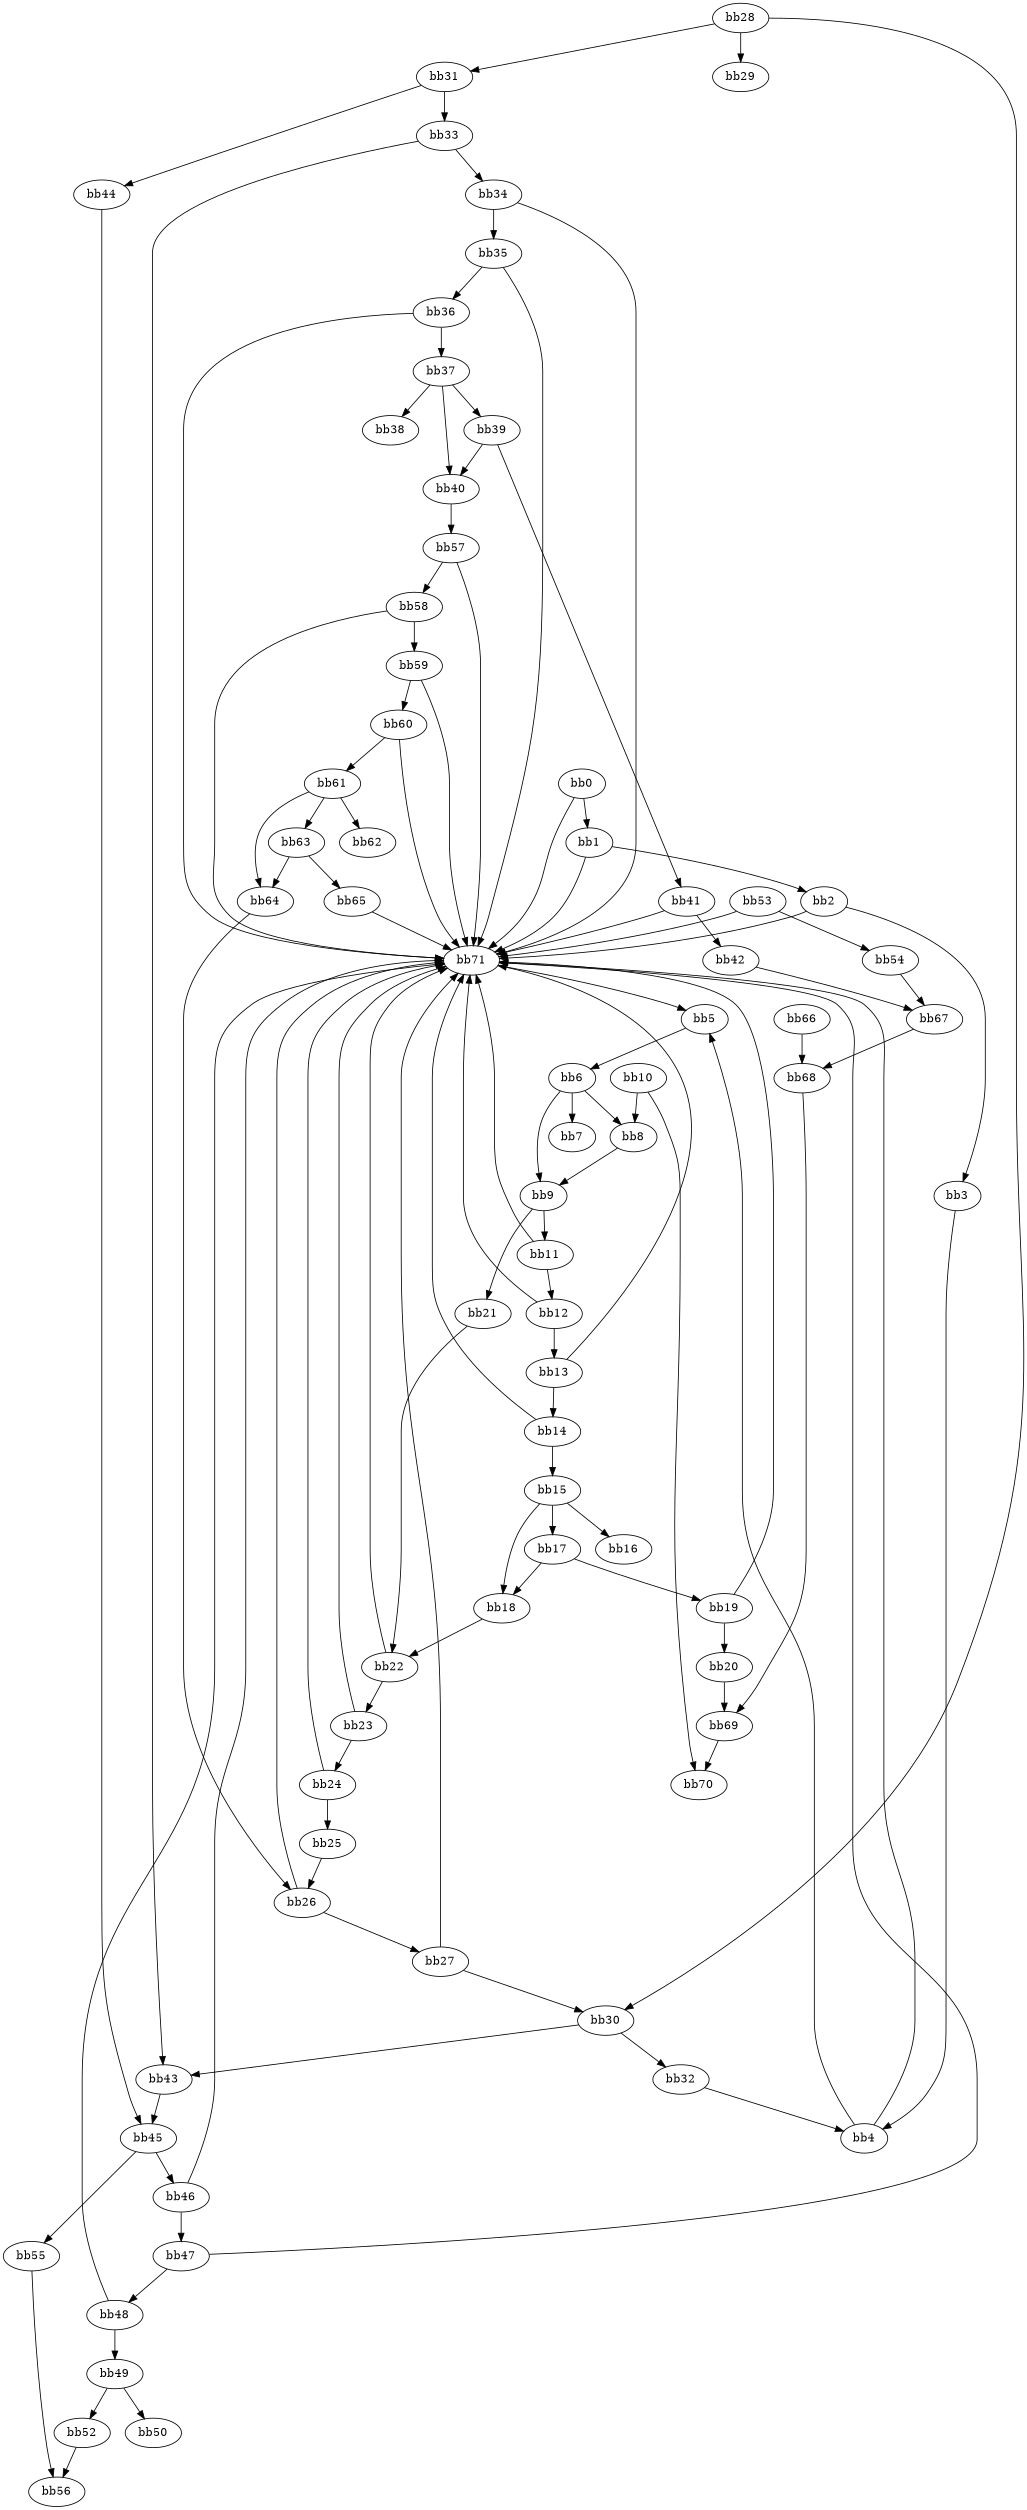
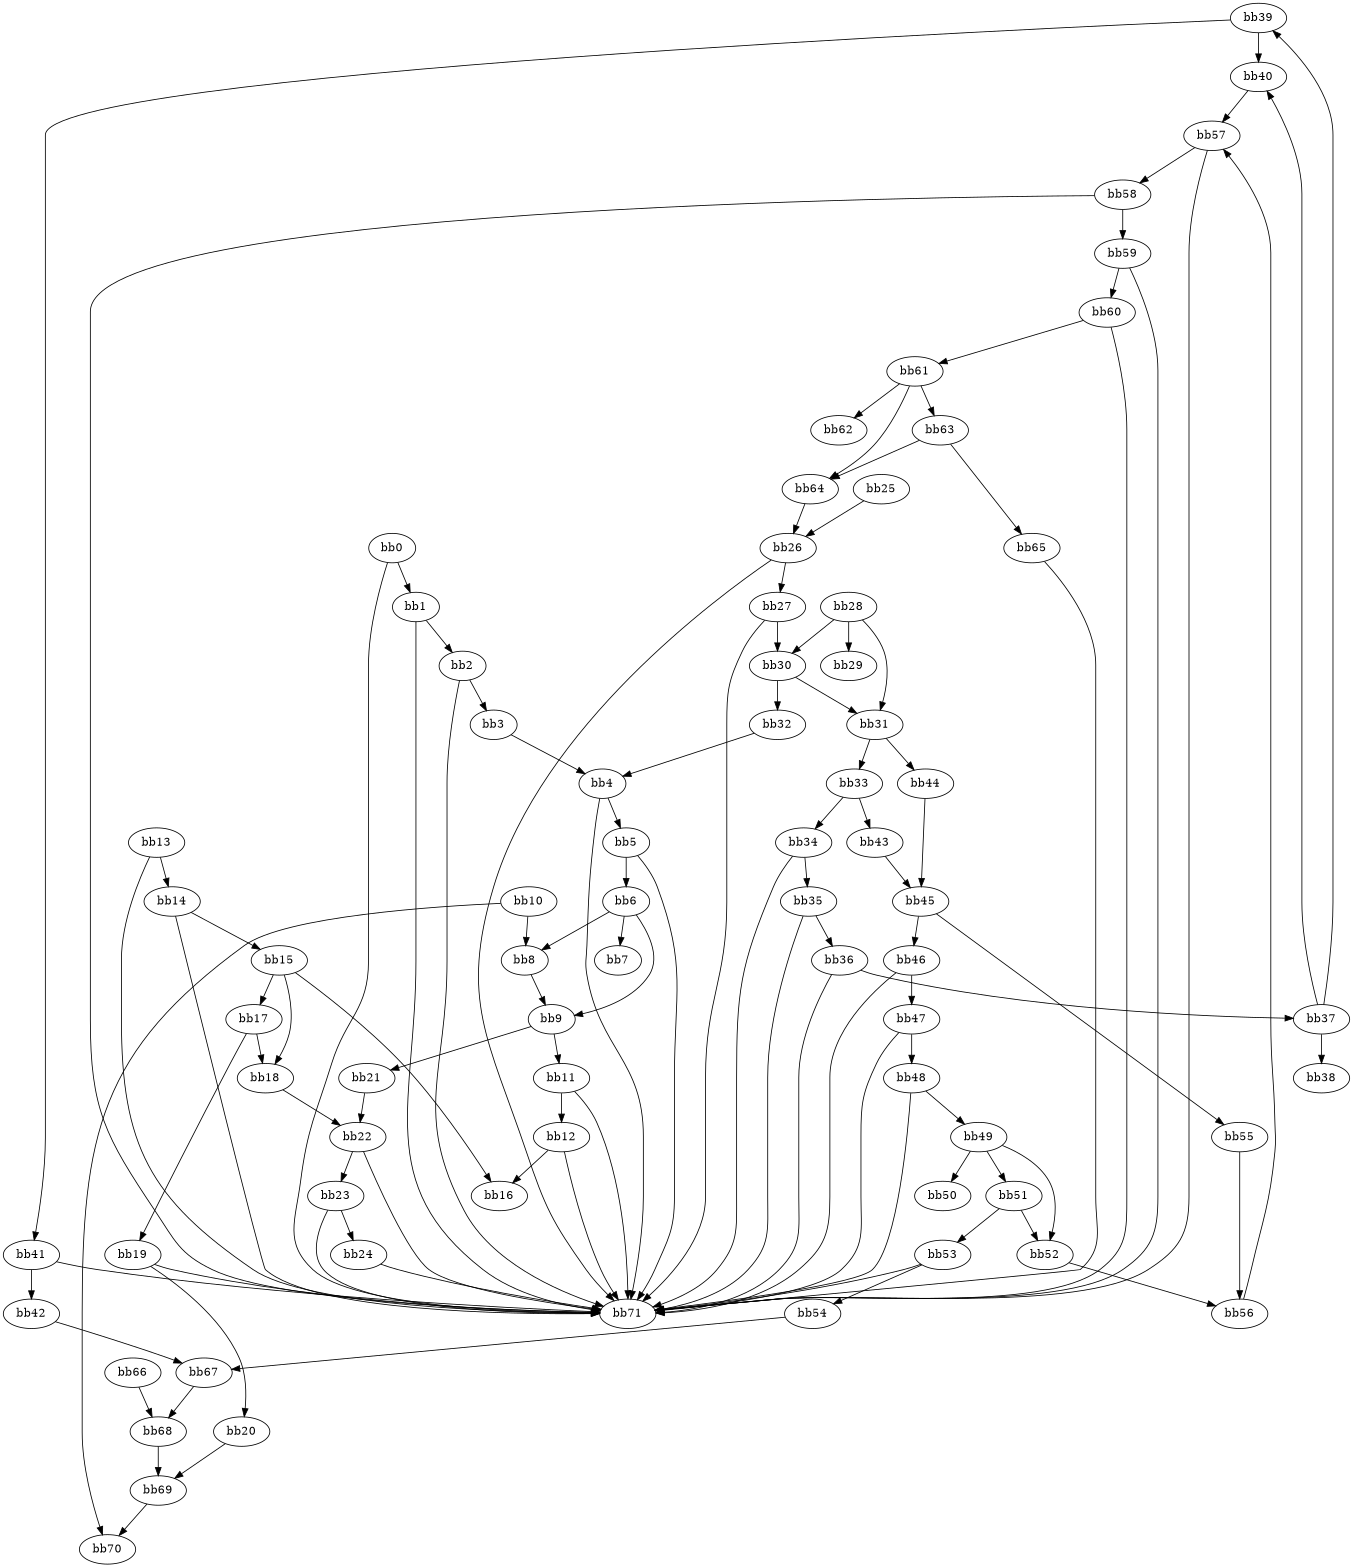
none -> (1271, 724)
(589, 984) -> (675, 1073)
none -> (1014, 1196)
(554, 1339) -> (536, 1162)
(328, 1810) -> none
(389, 2049) -> (823, 693)
